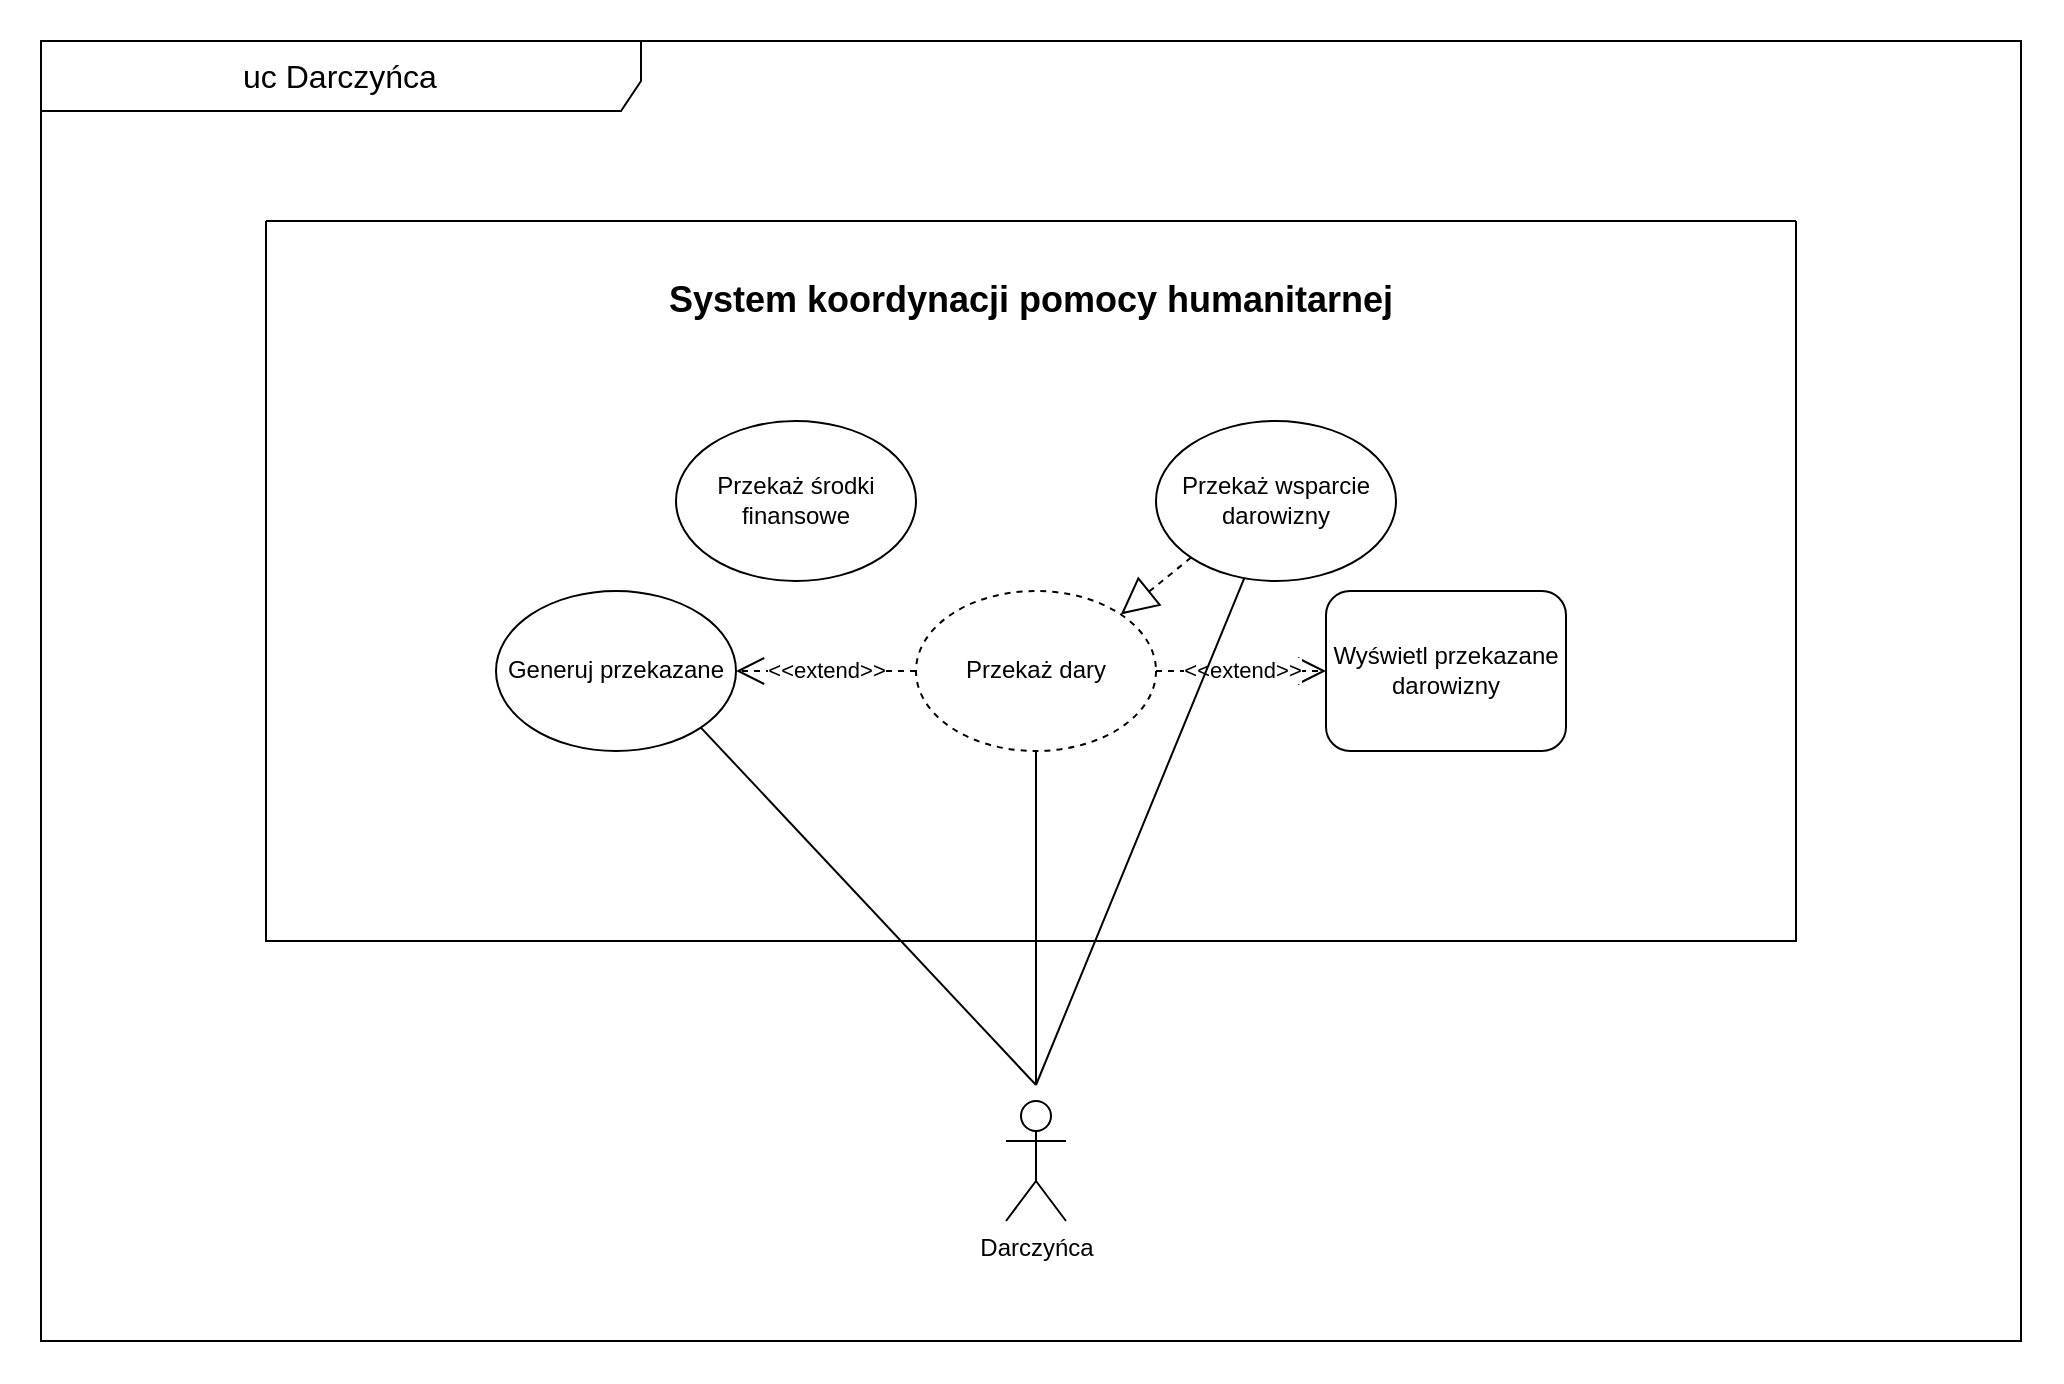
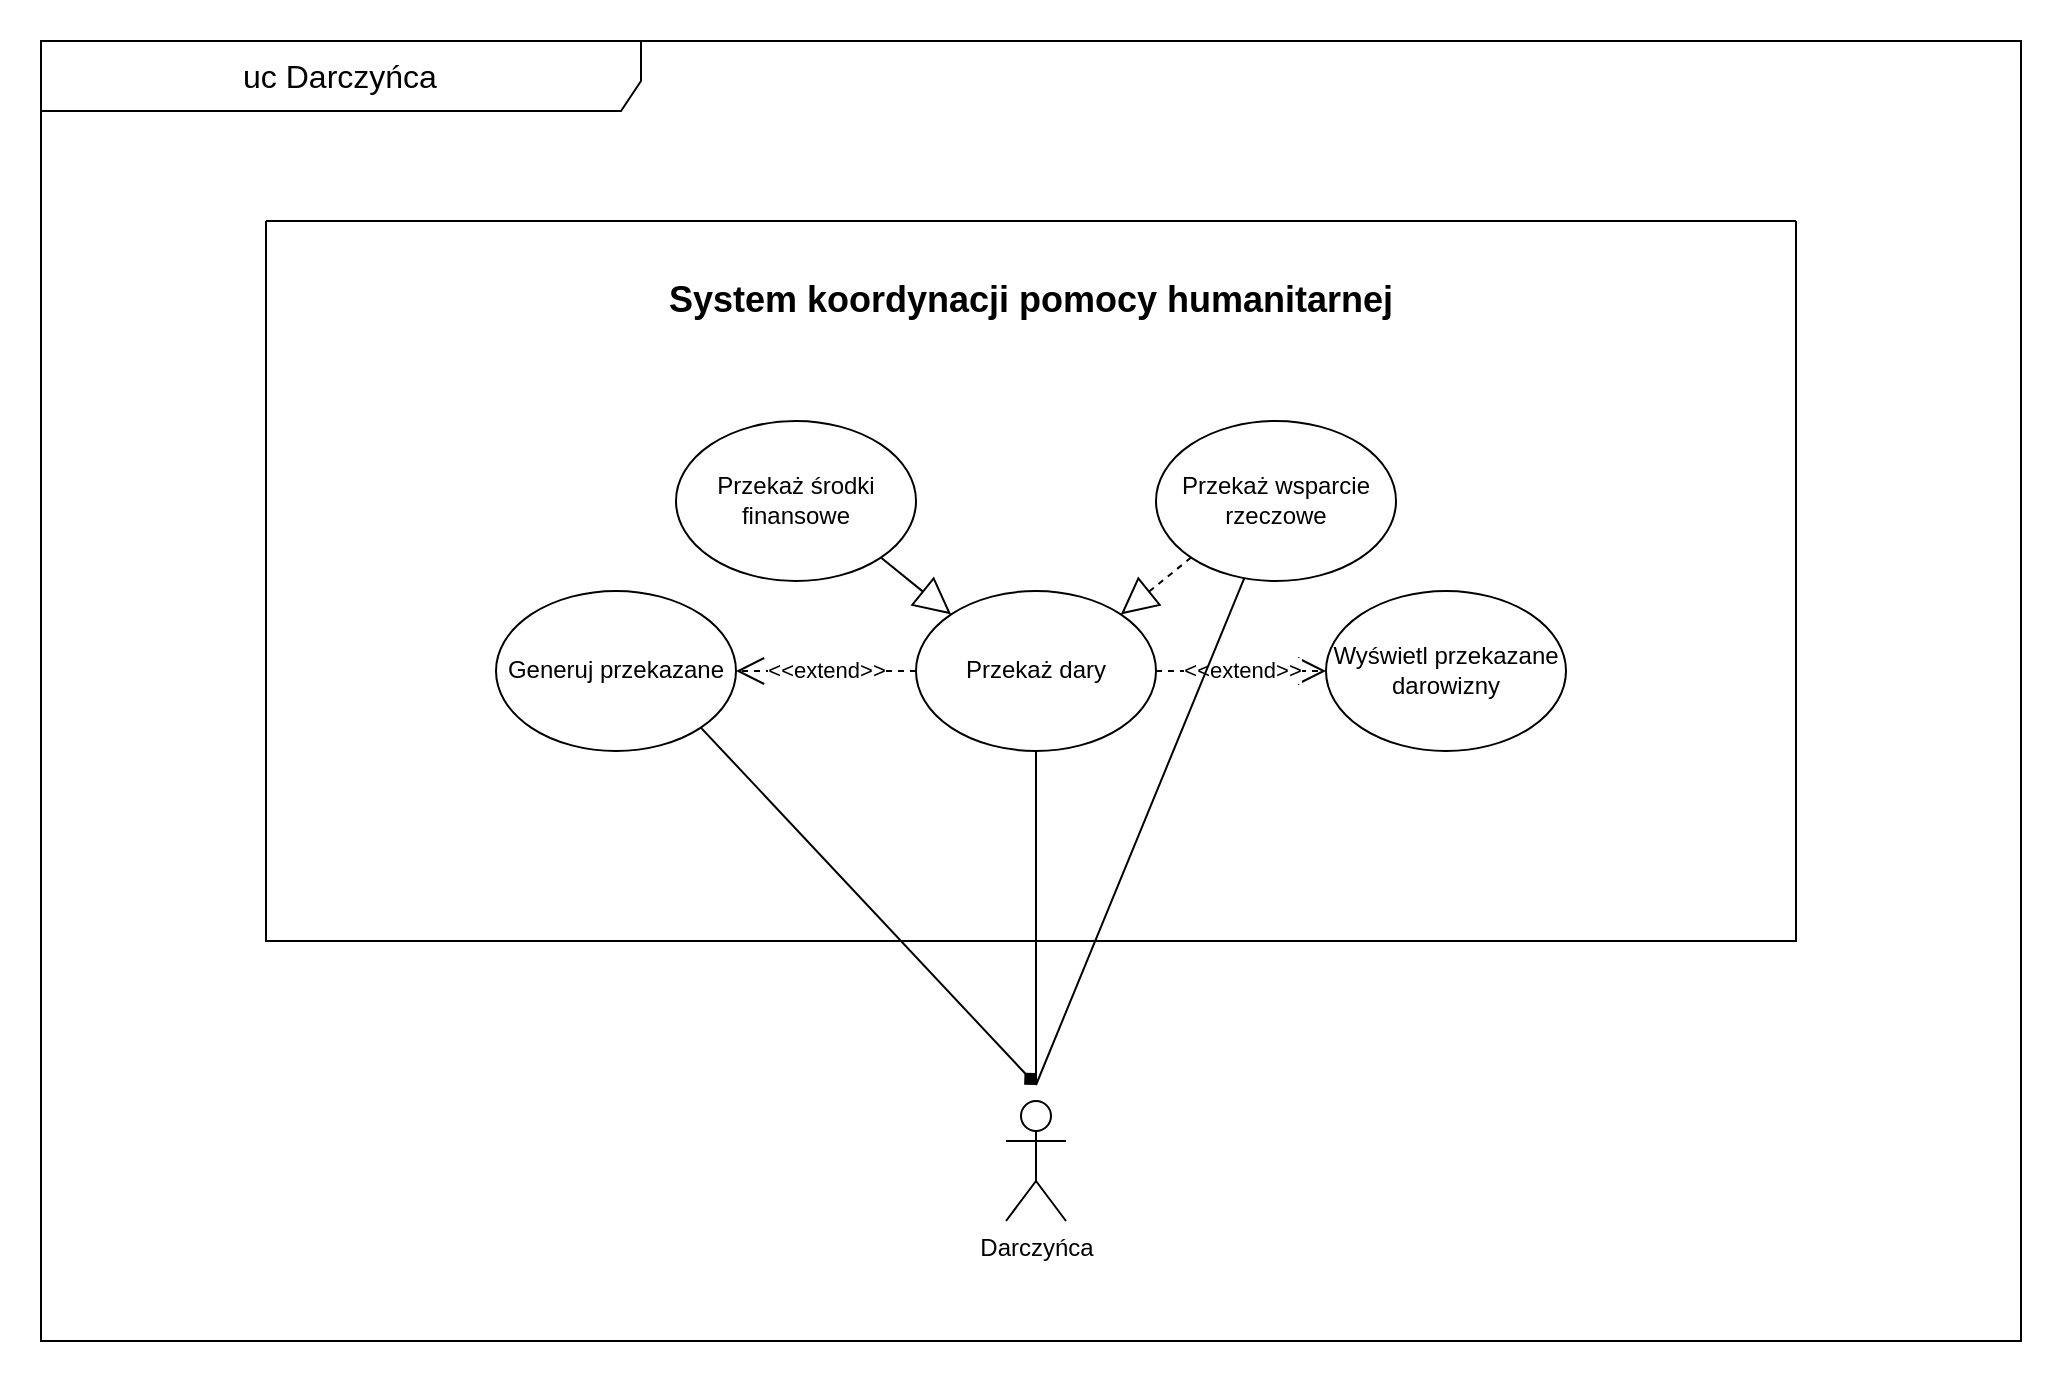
(1277, 501) -> (1277, 501)
none -> (902, 575)
(1036, 671) -> (1036, 671)
(1446, 671) -> (1446, 671)
(1028, 1077) -> (1025, 1073)
